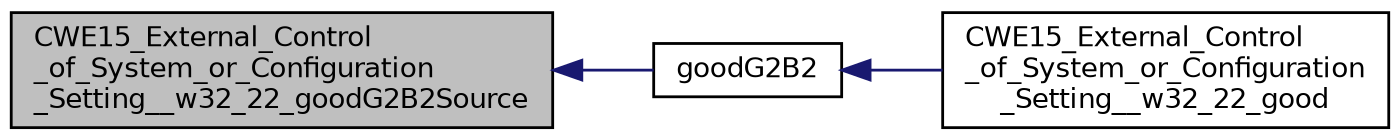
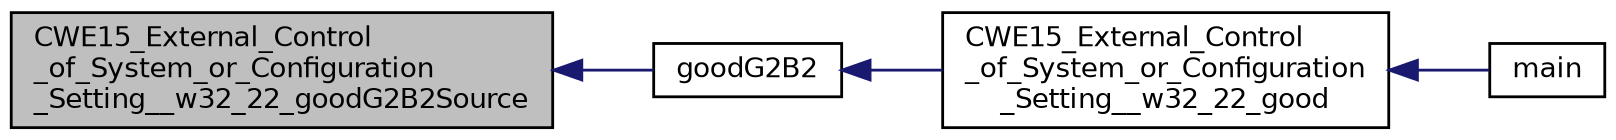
none -> (1547, 70)
